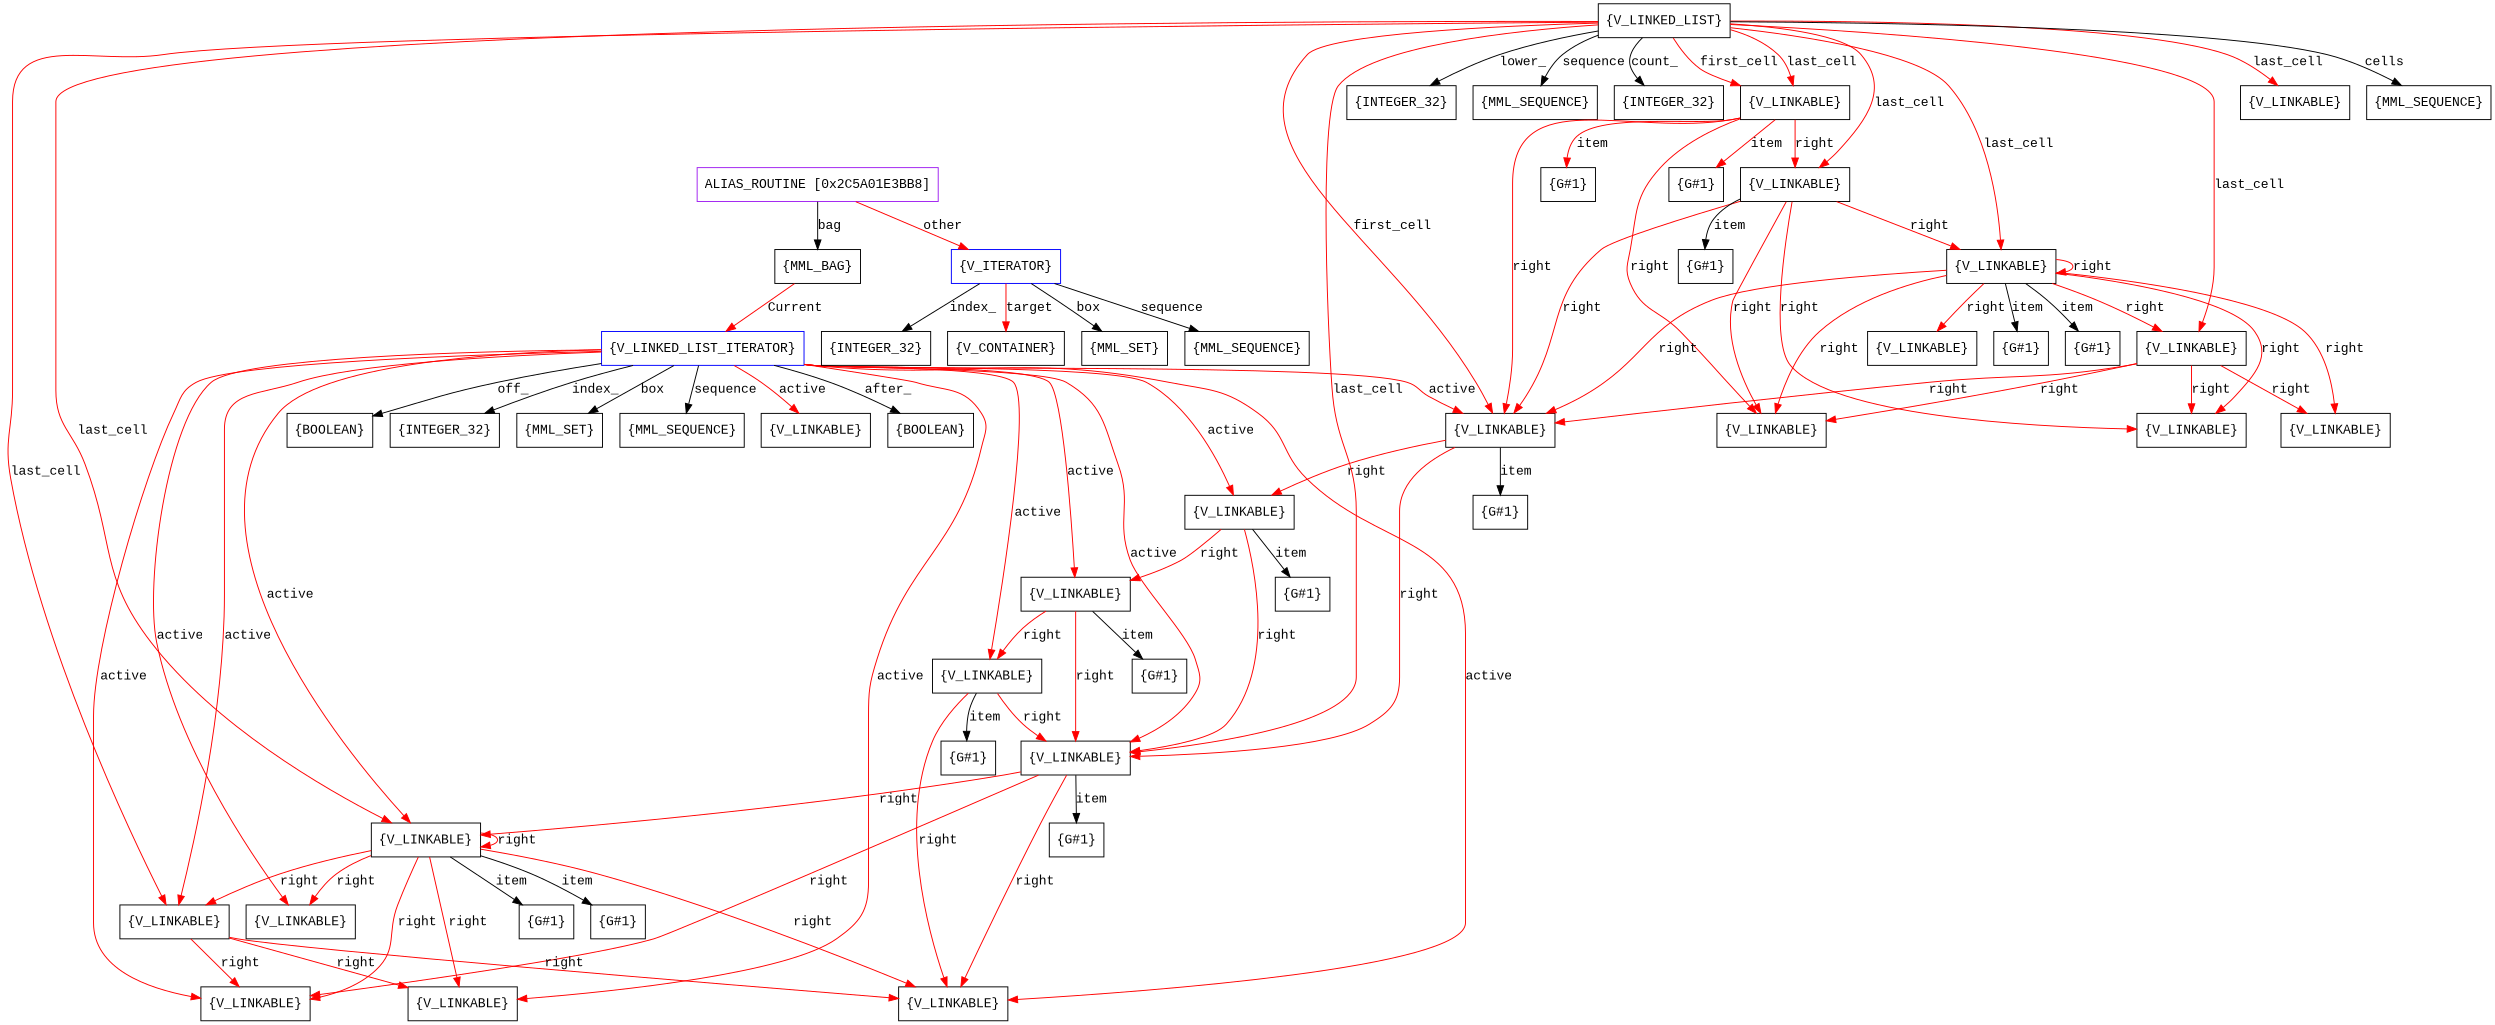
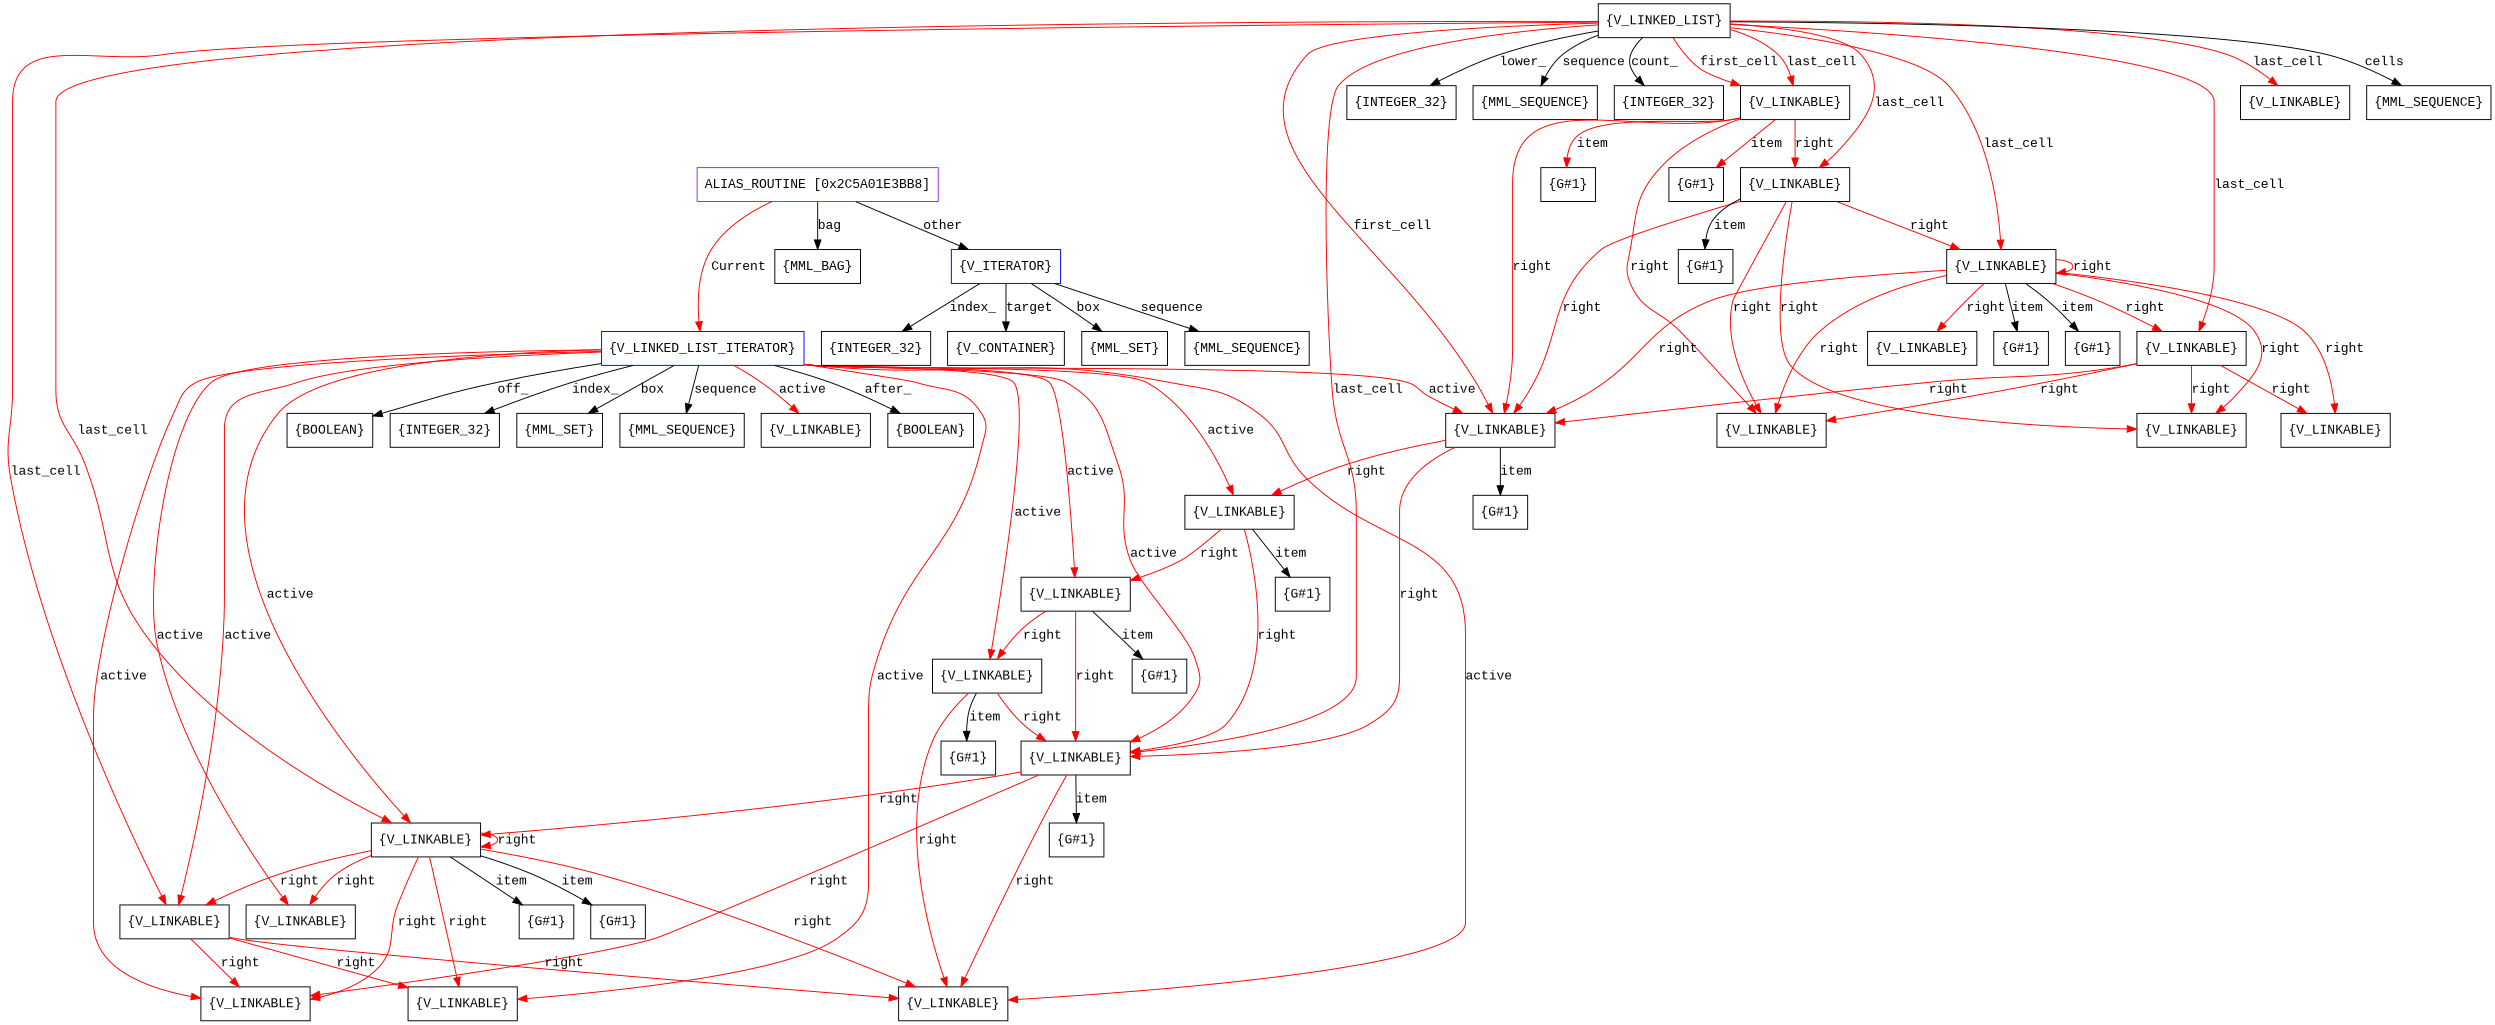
(908, 224) -> (908, 224)
(1006, 303) -> (1006, 303)
(764, 305) -> (712, 248)
